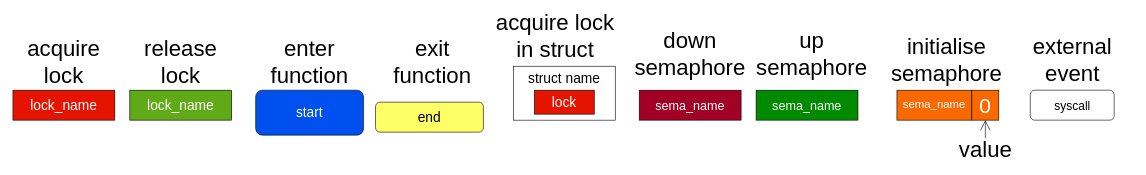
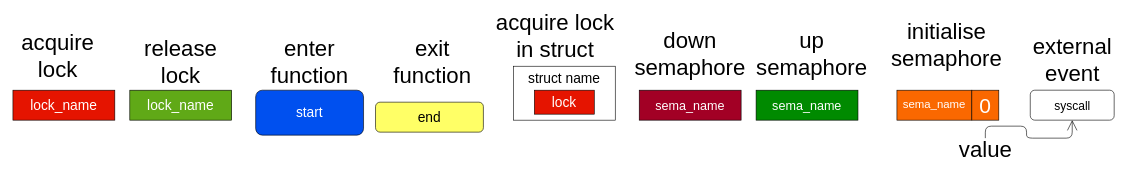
(947, 60) -> (947, 45)
(63, 62) -> (57, 56)
(986, 126) -> (1029, 138)
